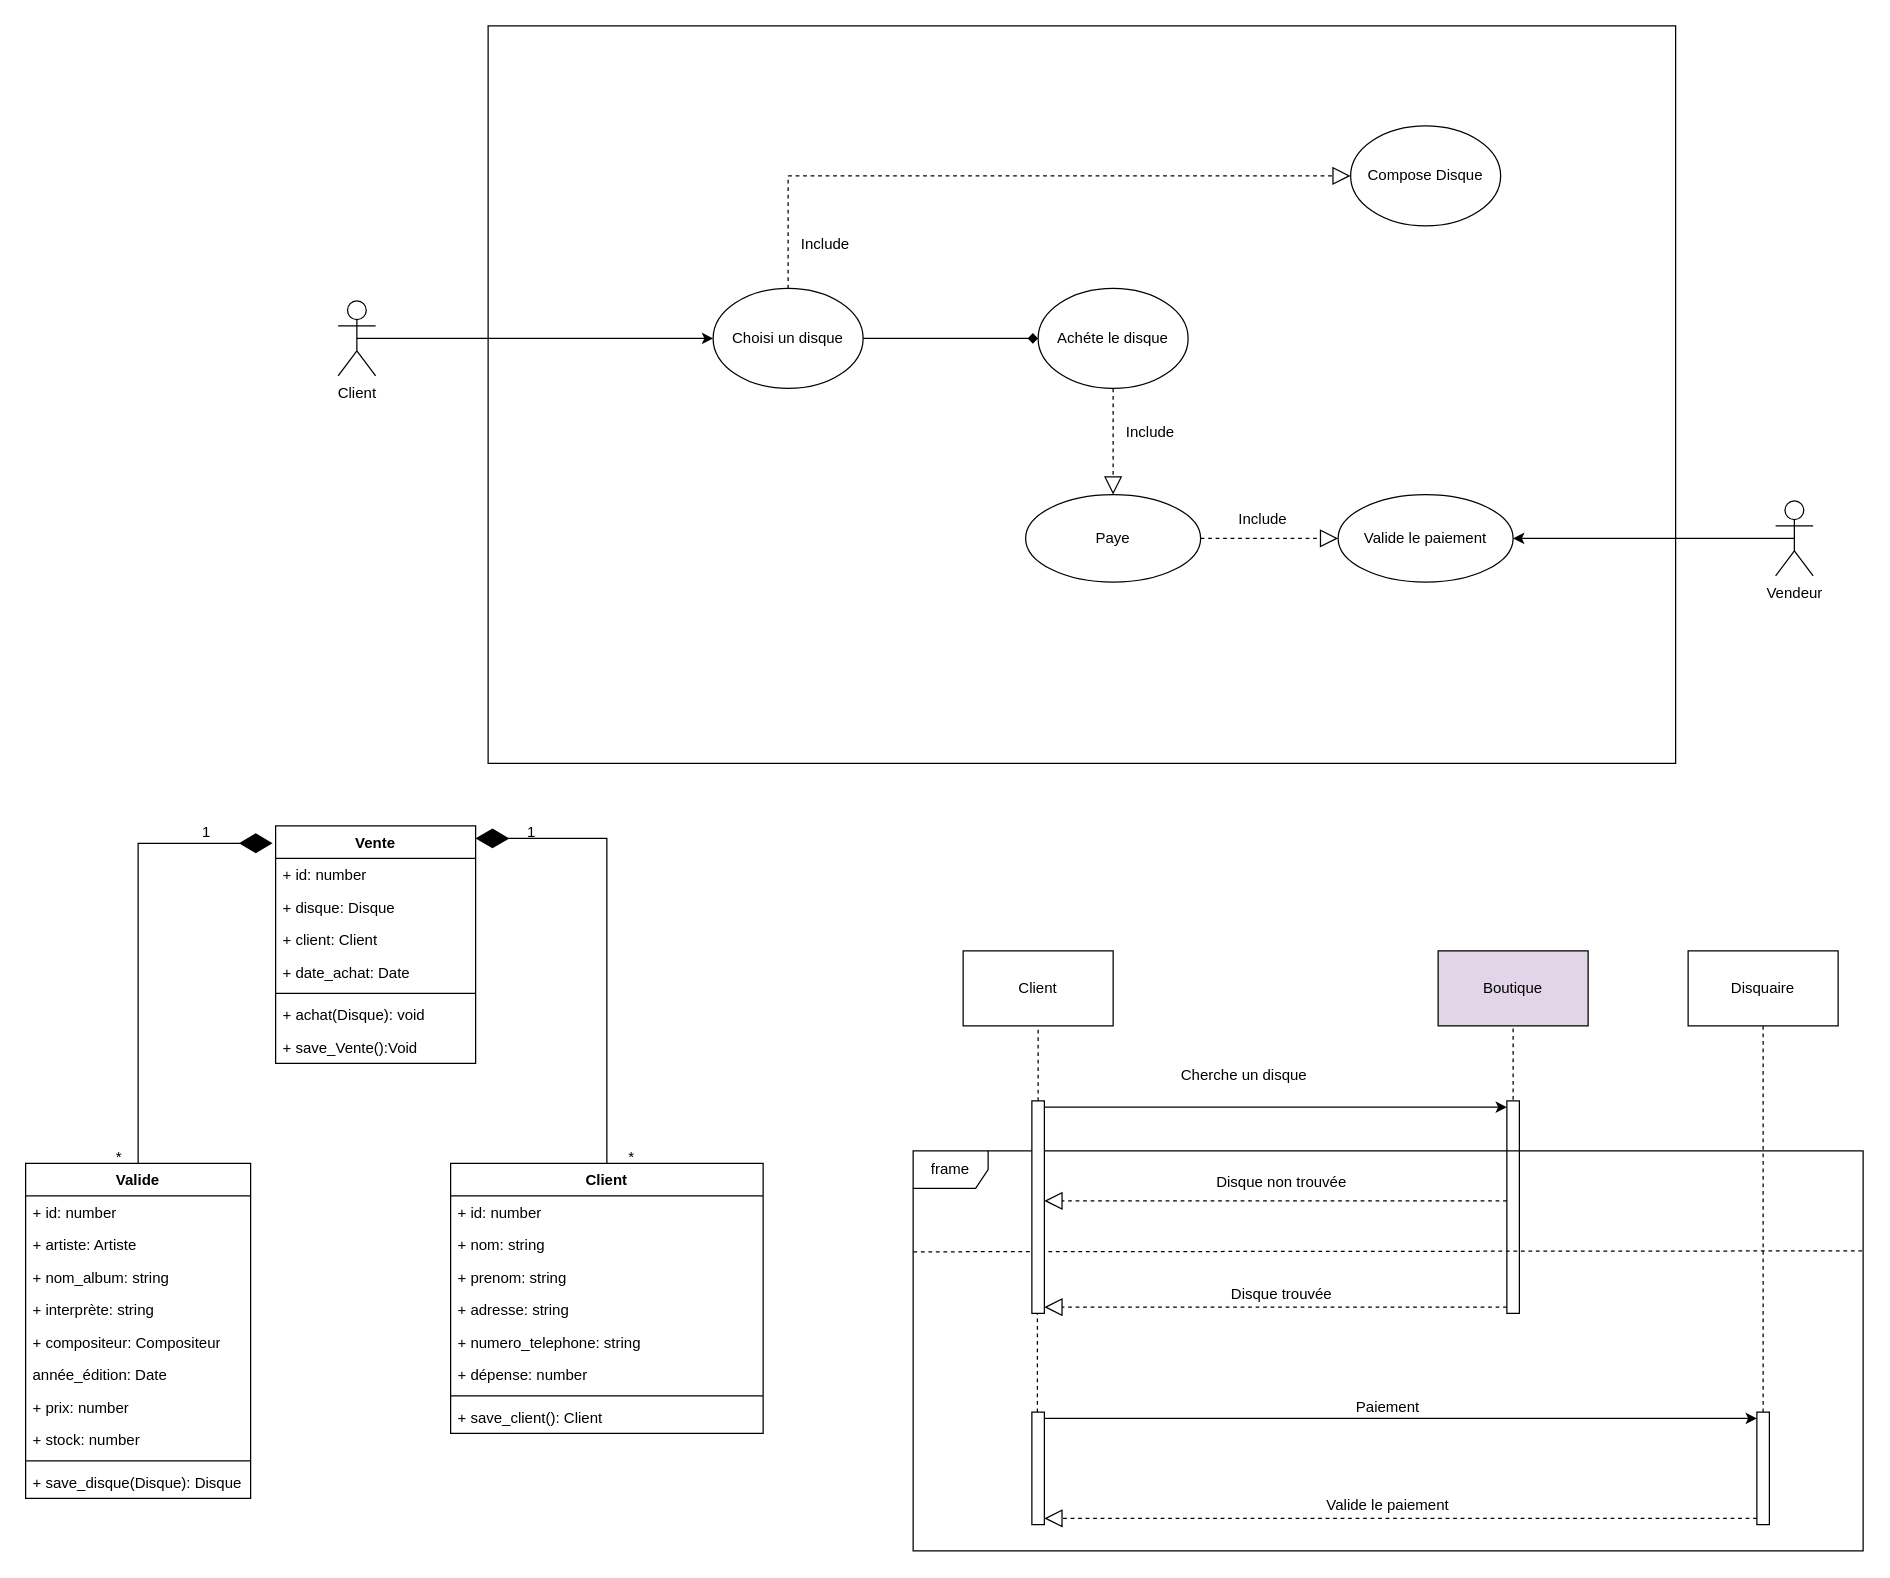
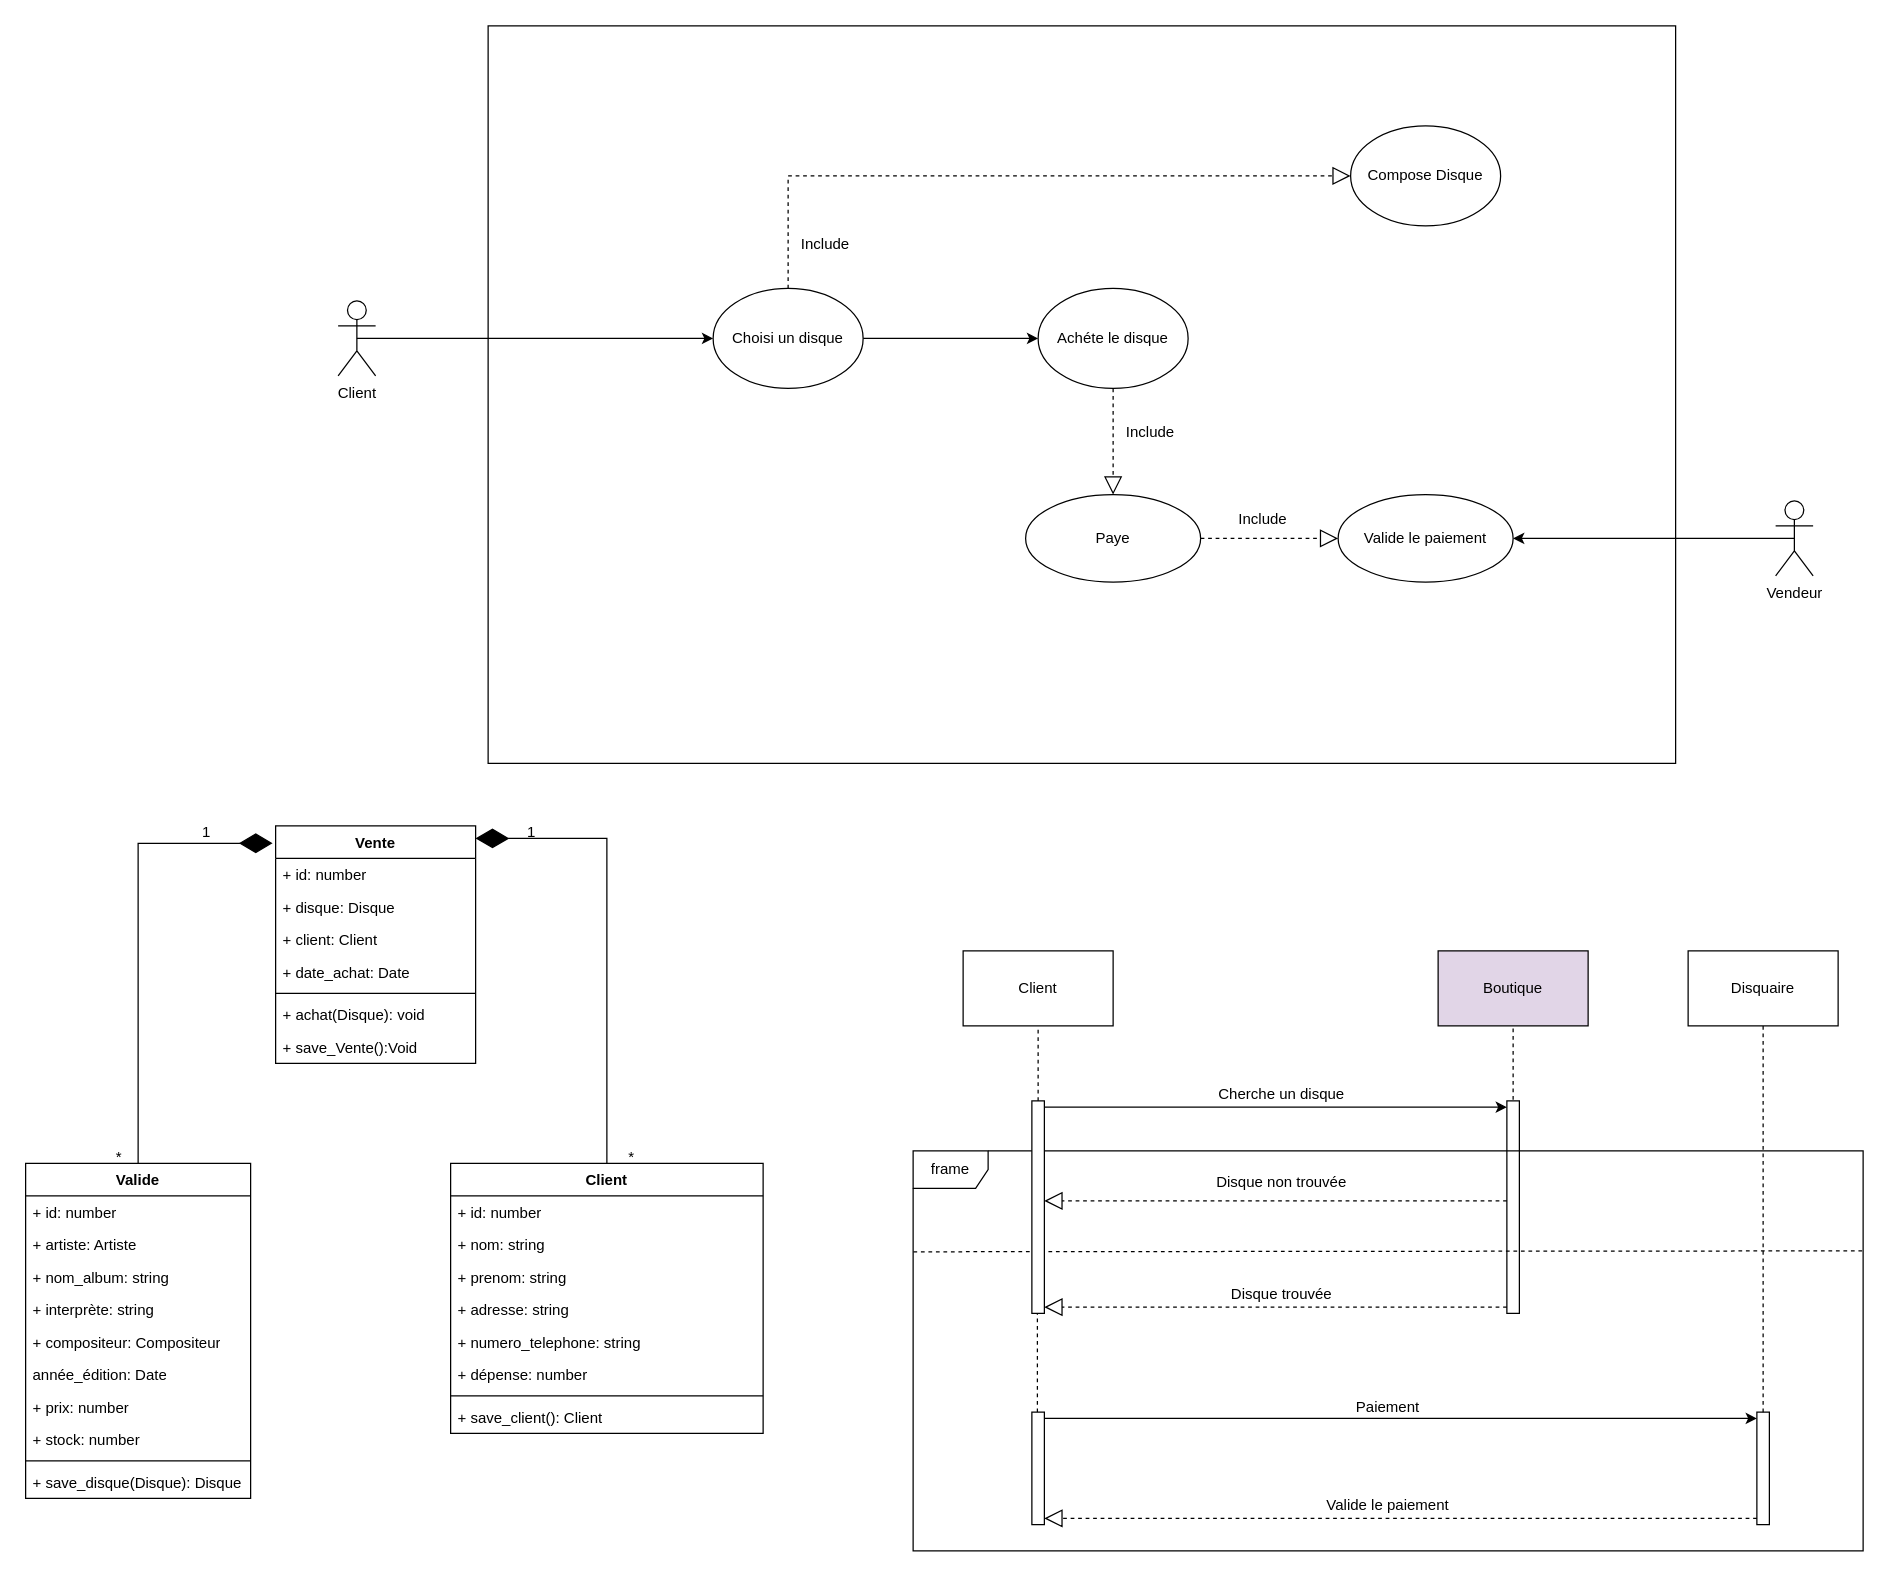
(1027, 338) -> (1028, 338)
(1244, 1076) -> (1282, 1094)
